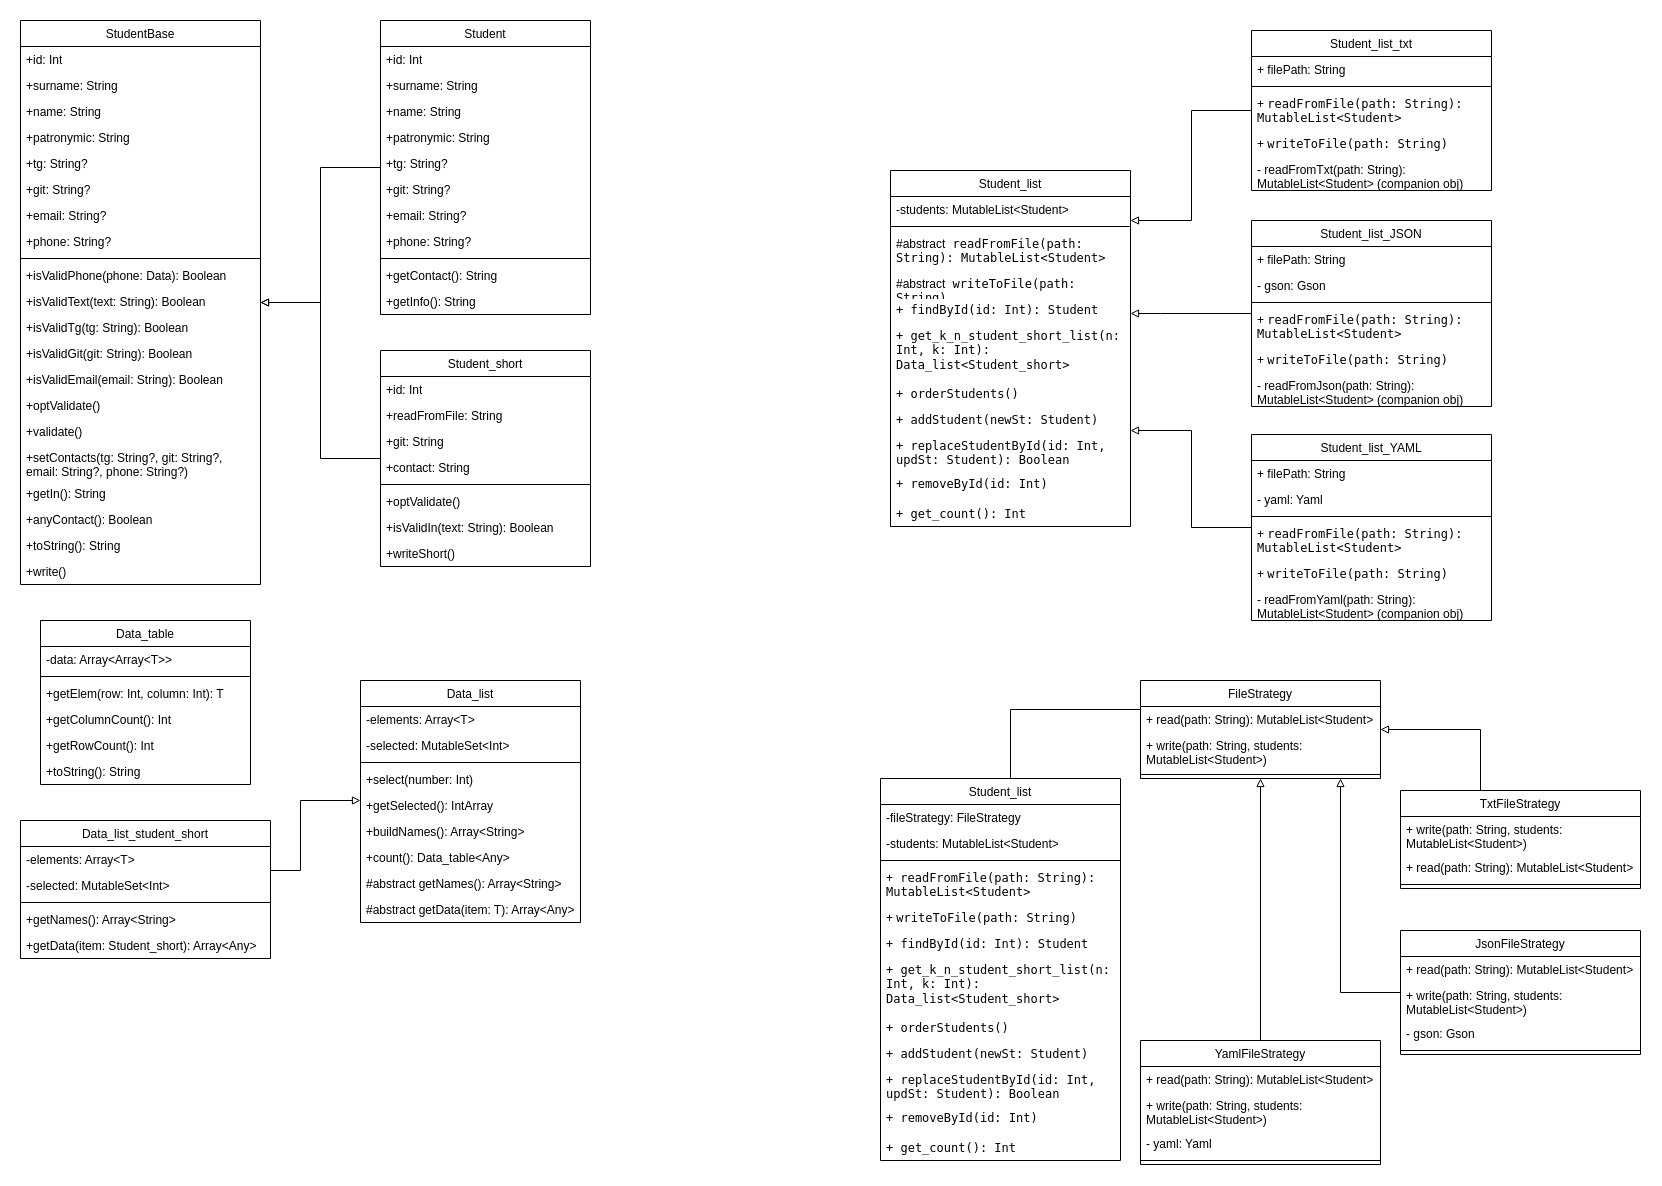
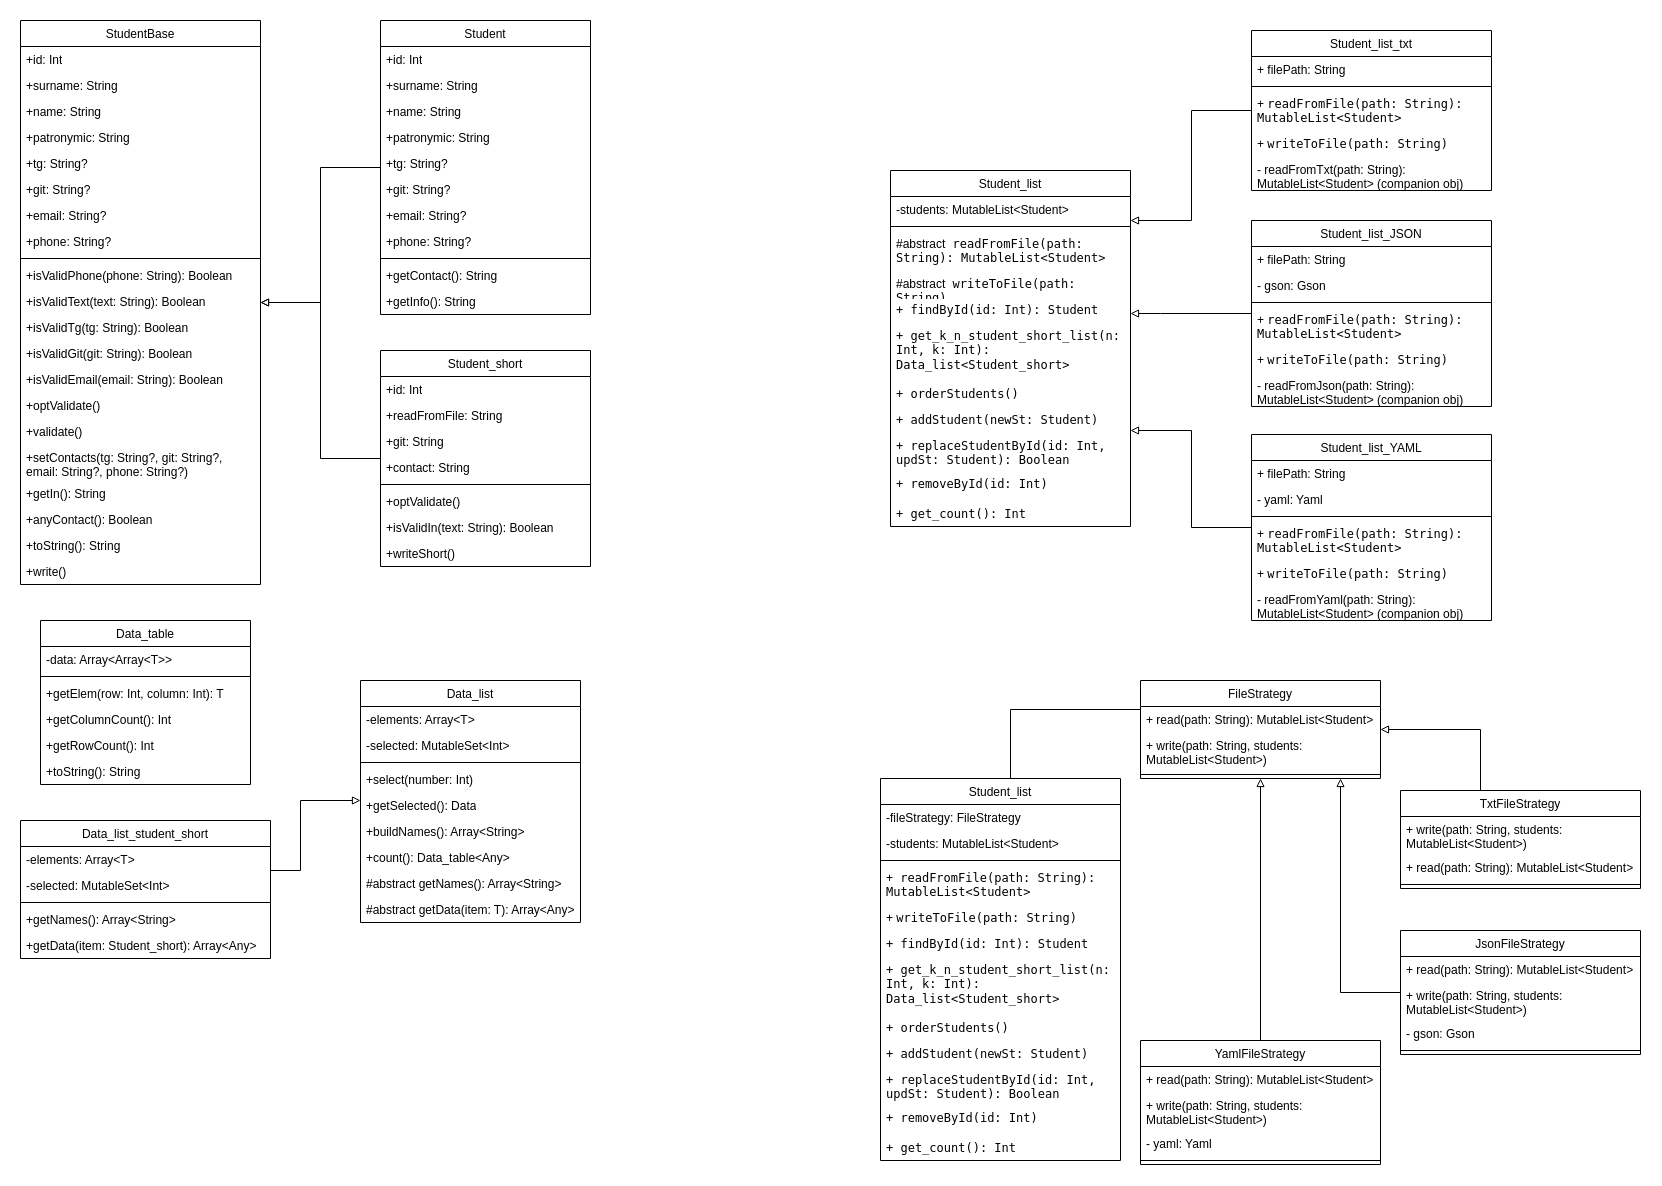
(132, 277) -> (137, 277)
(442, 807) -> (429, 807)
